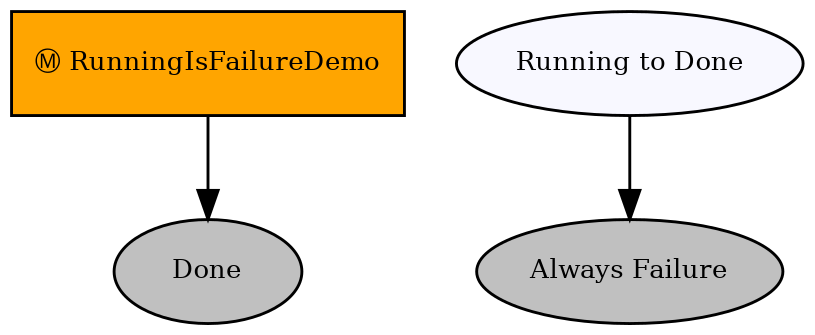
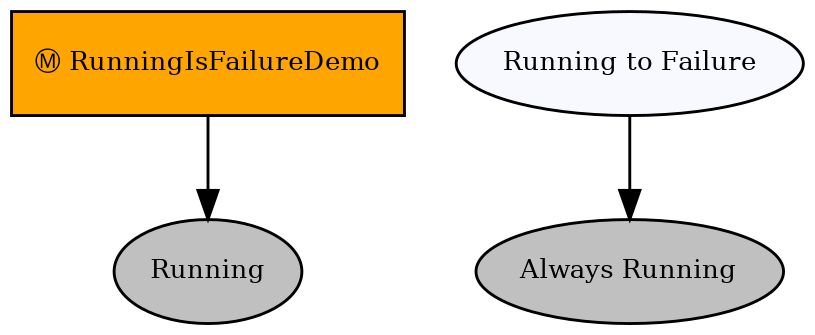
(630, 64) -> (630, 64)
(208, 272) -> (208, 272)
(630, 272) -> (630, 272)
